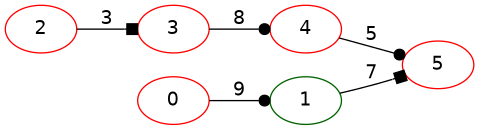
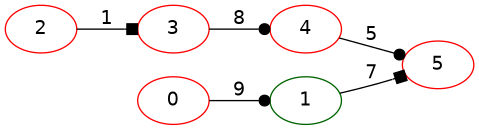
(107, 19) -> (107, 19)
